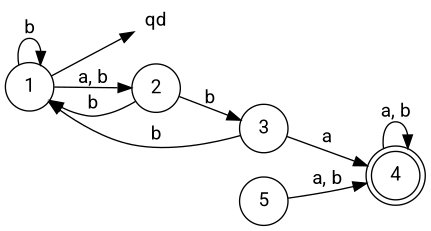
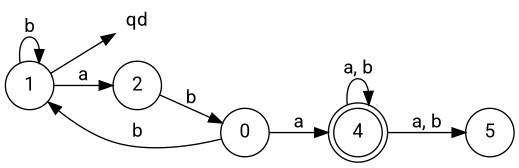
(93, 78) -> (83, 75)
(99, 116) -> none
(264, 129) -> (245, 133)
(321, 193) -> (420, 133)
